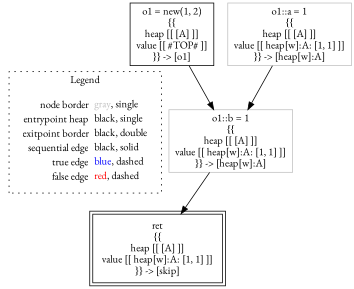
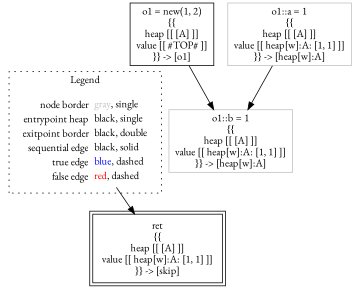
(198, 190) -> (124, 198)
